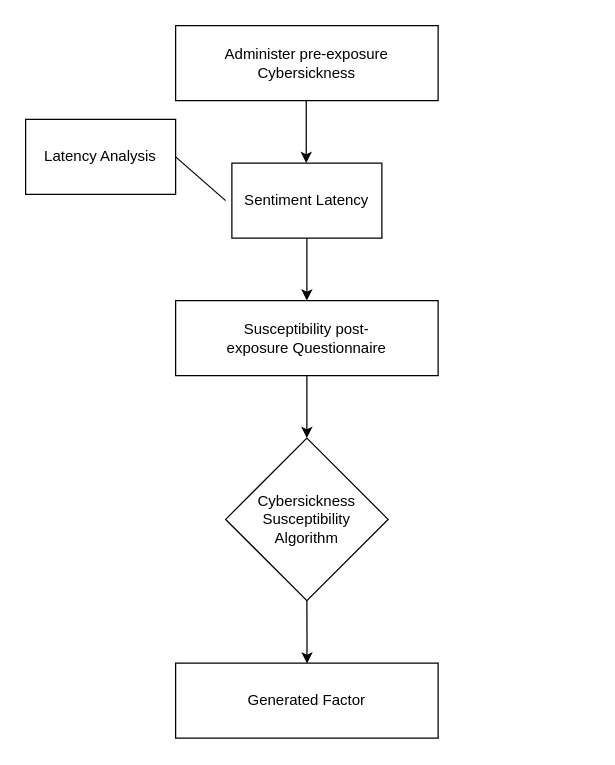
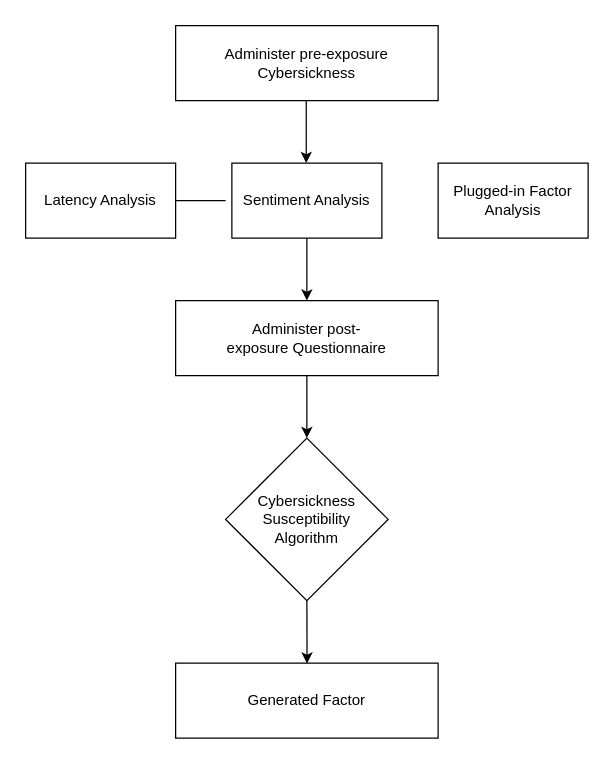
(101, 157) -> (101, 201)
(307, 201) -> (307, 201)
none -> (513, 201)
(307, 338) -> (307, 338)
